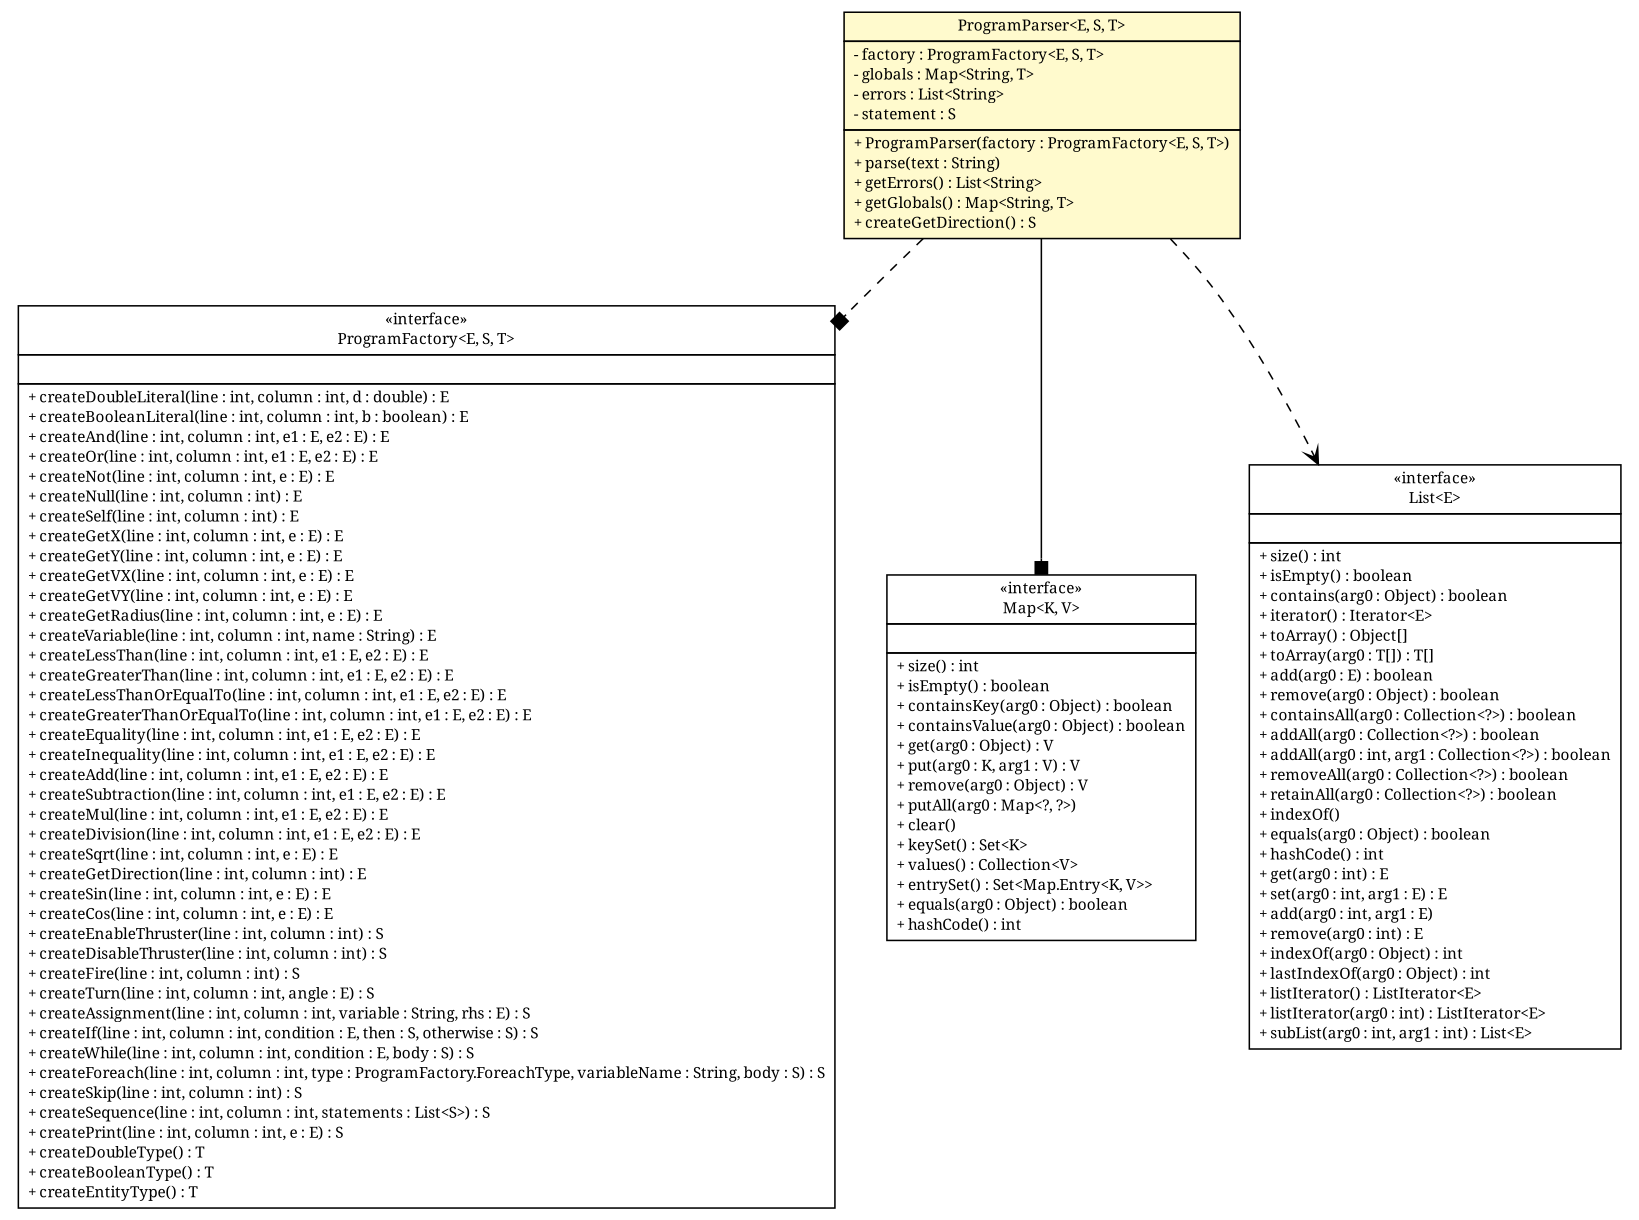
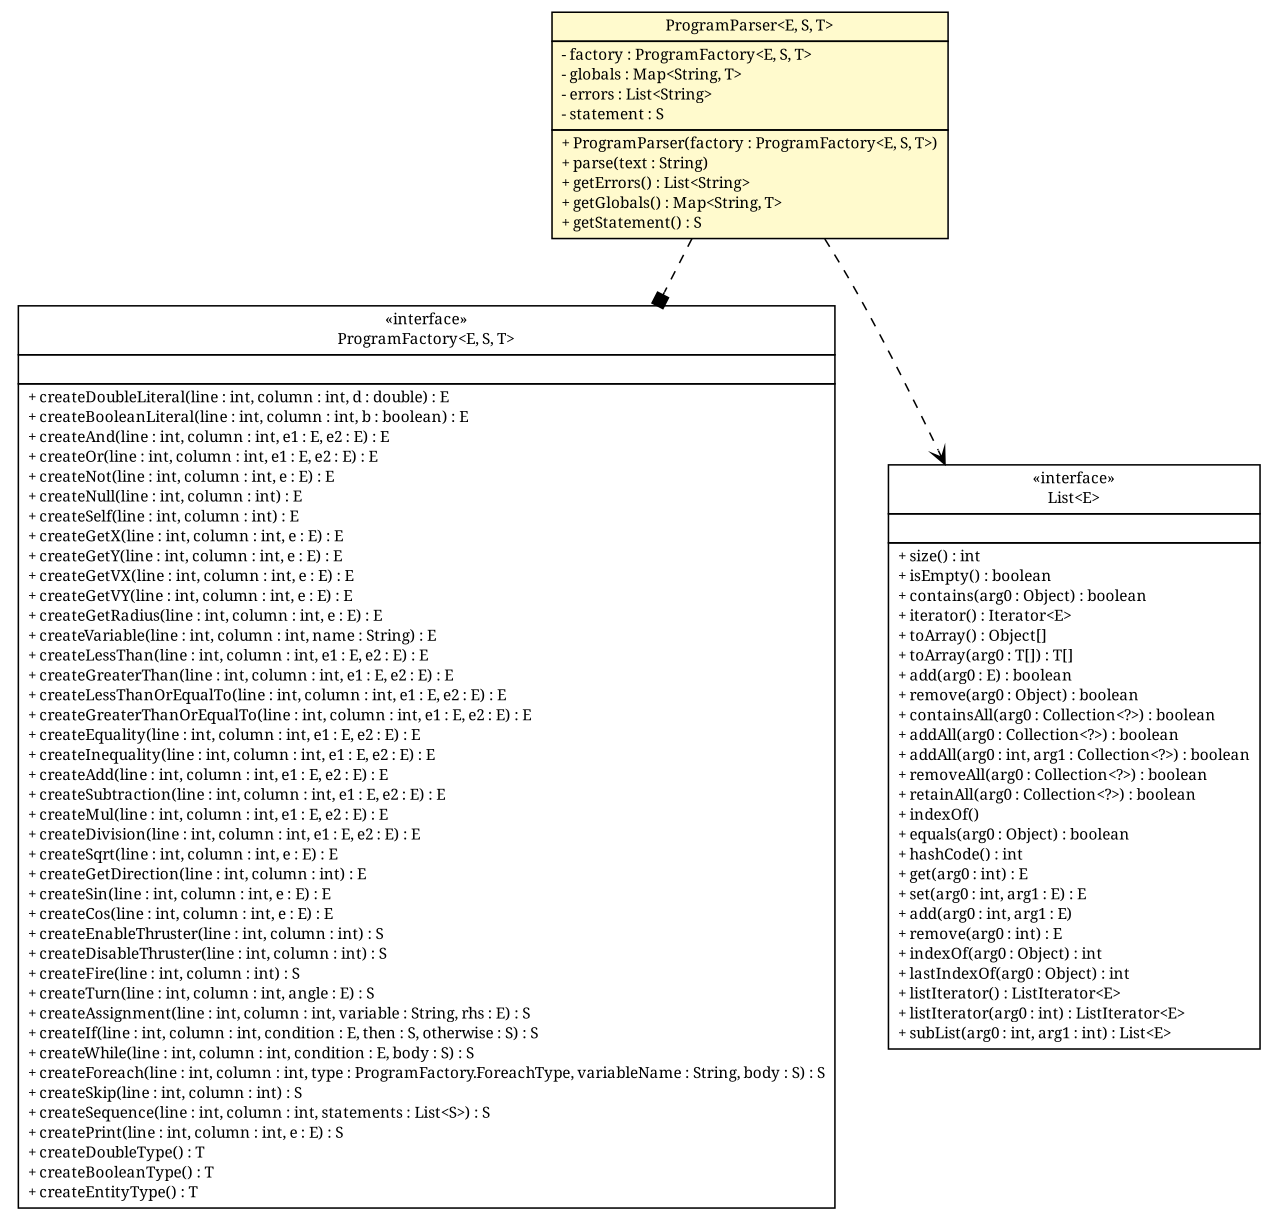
(945, 223) -> (632, 223)
(1041, 757) -> none
